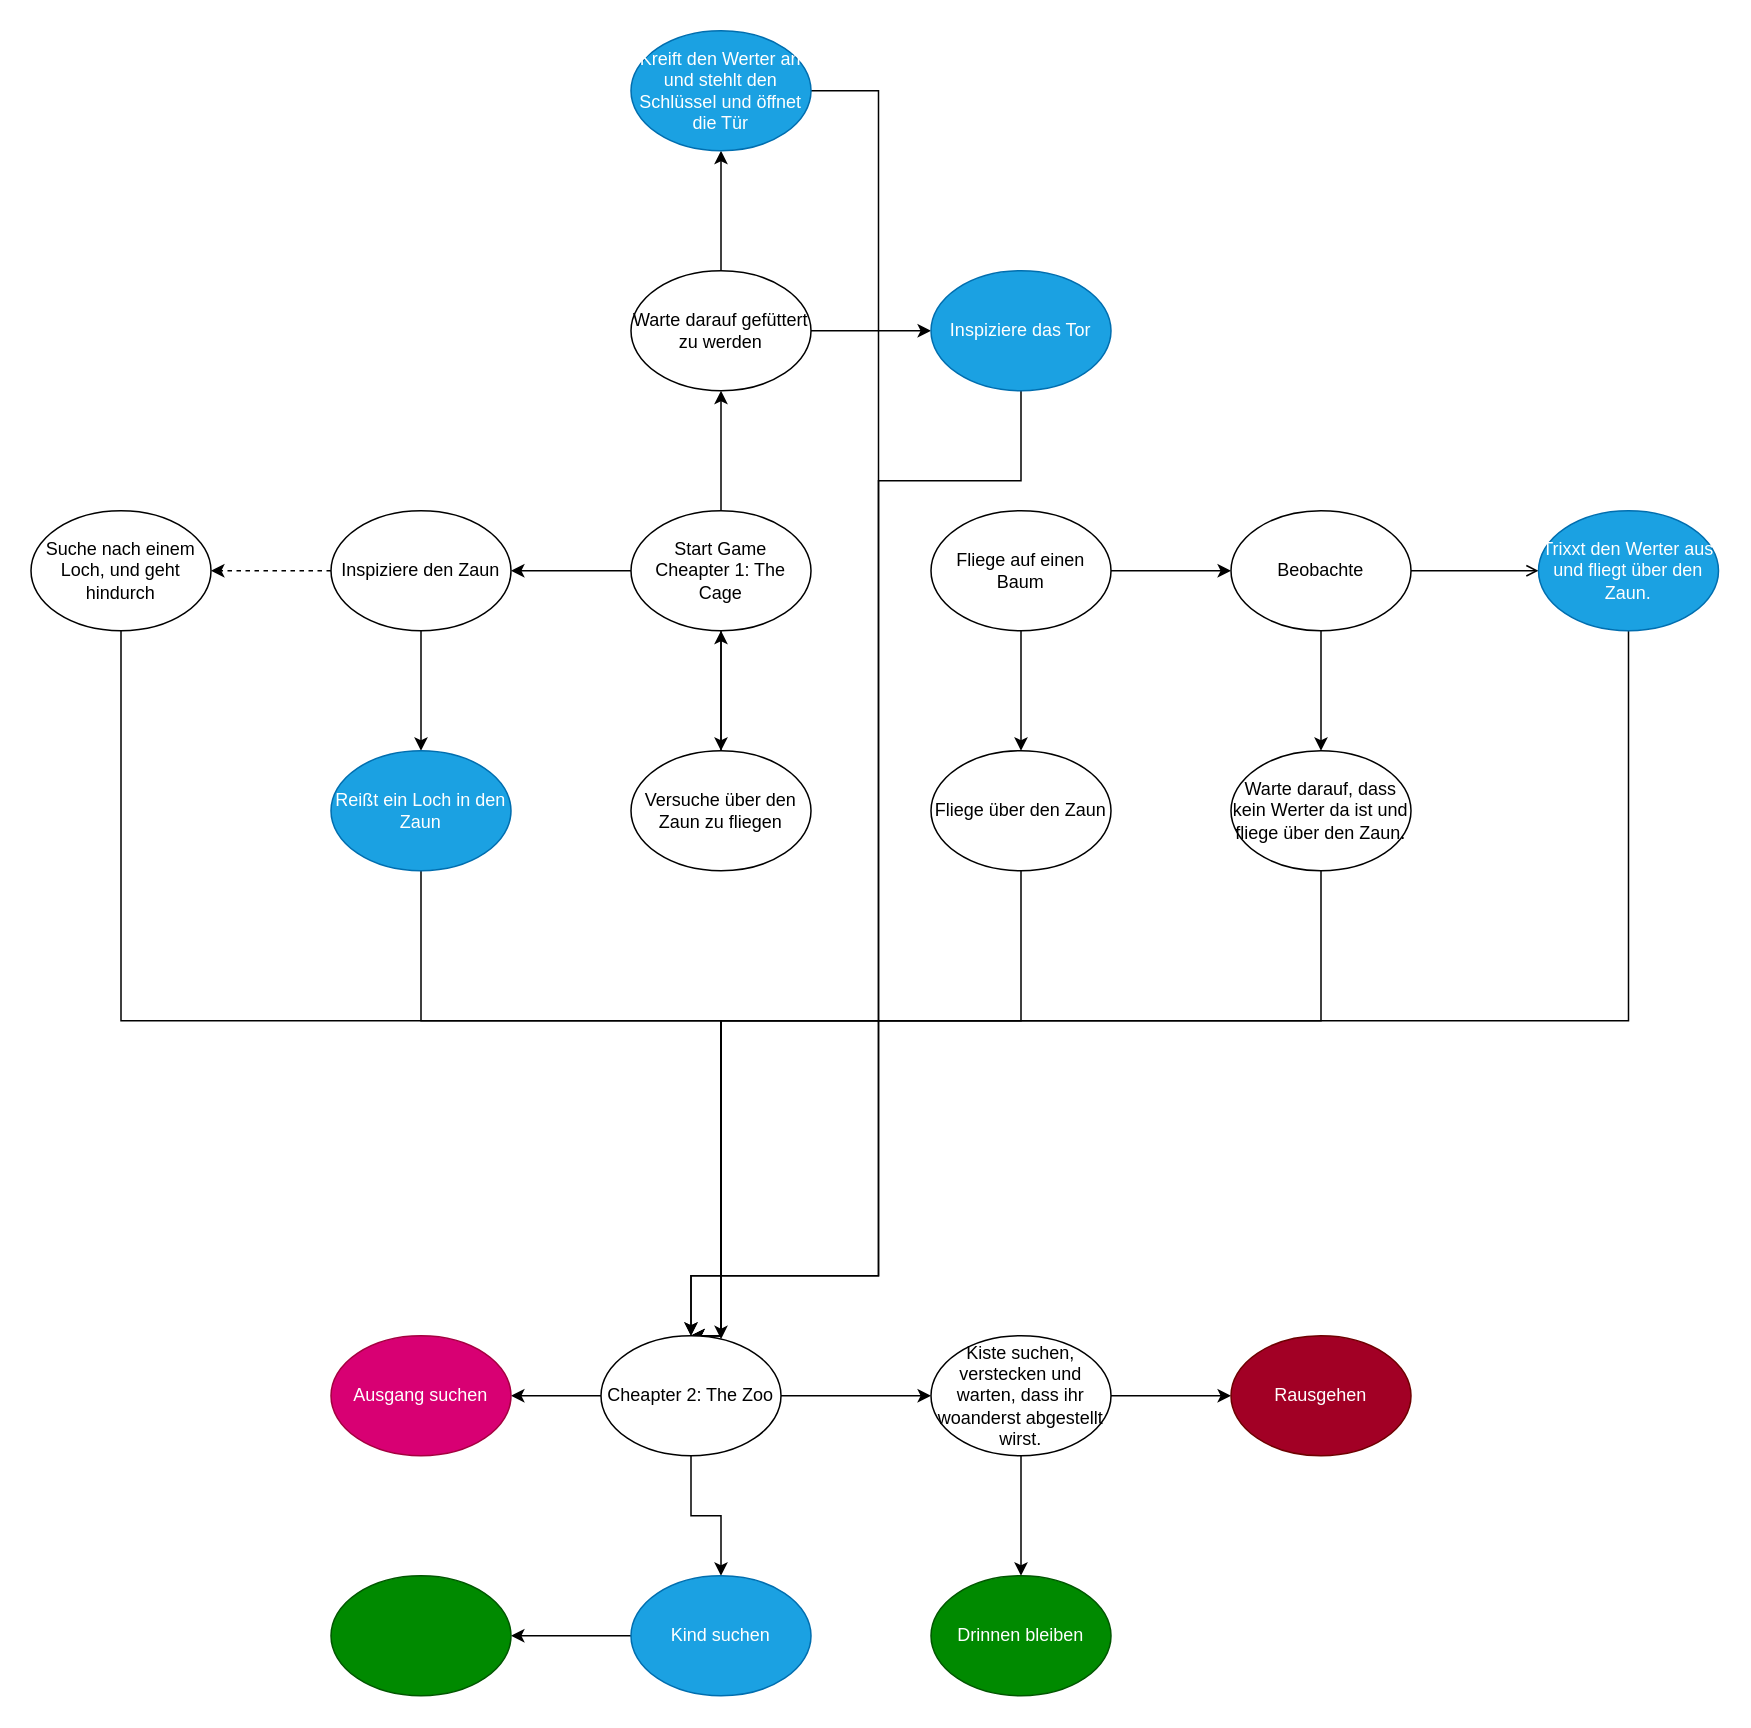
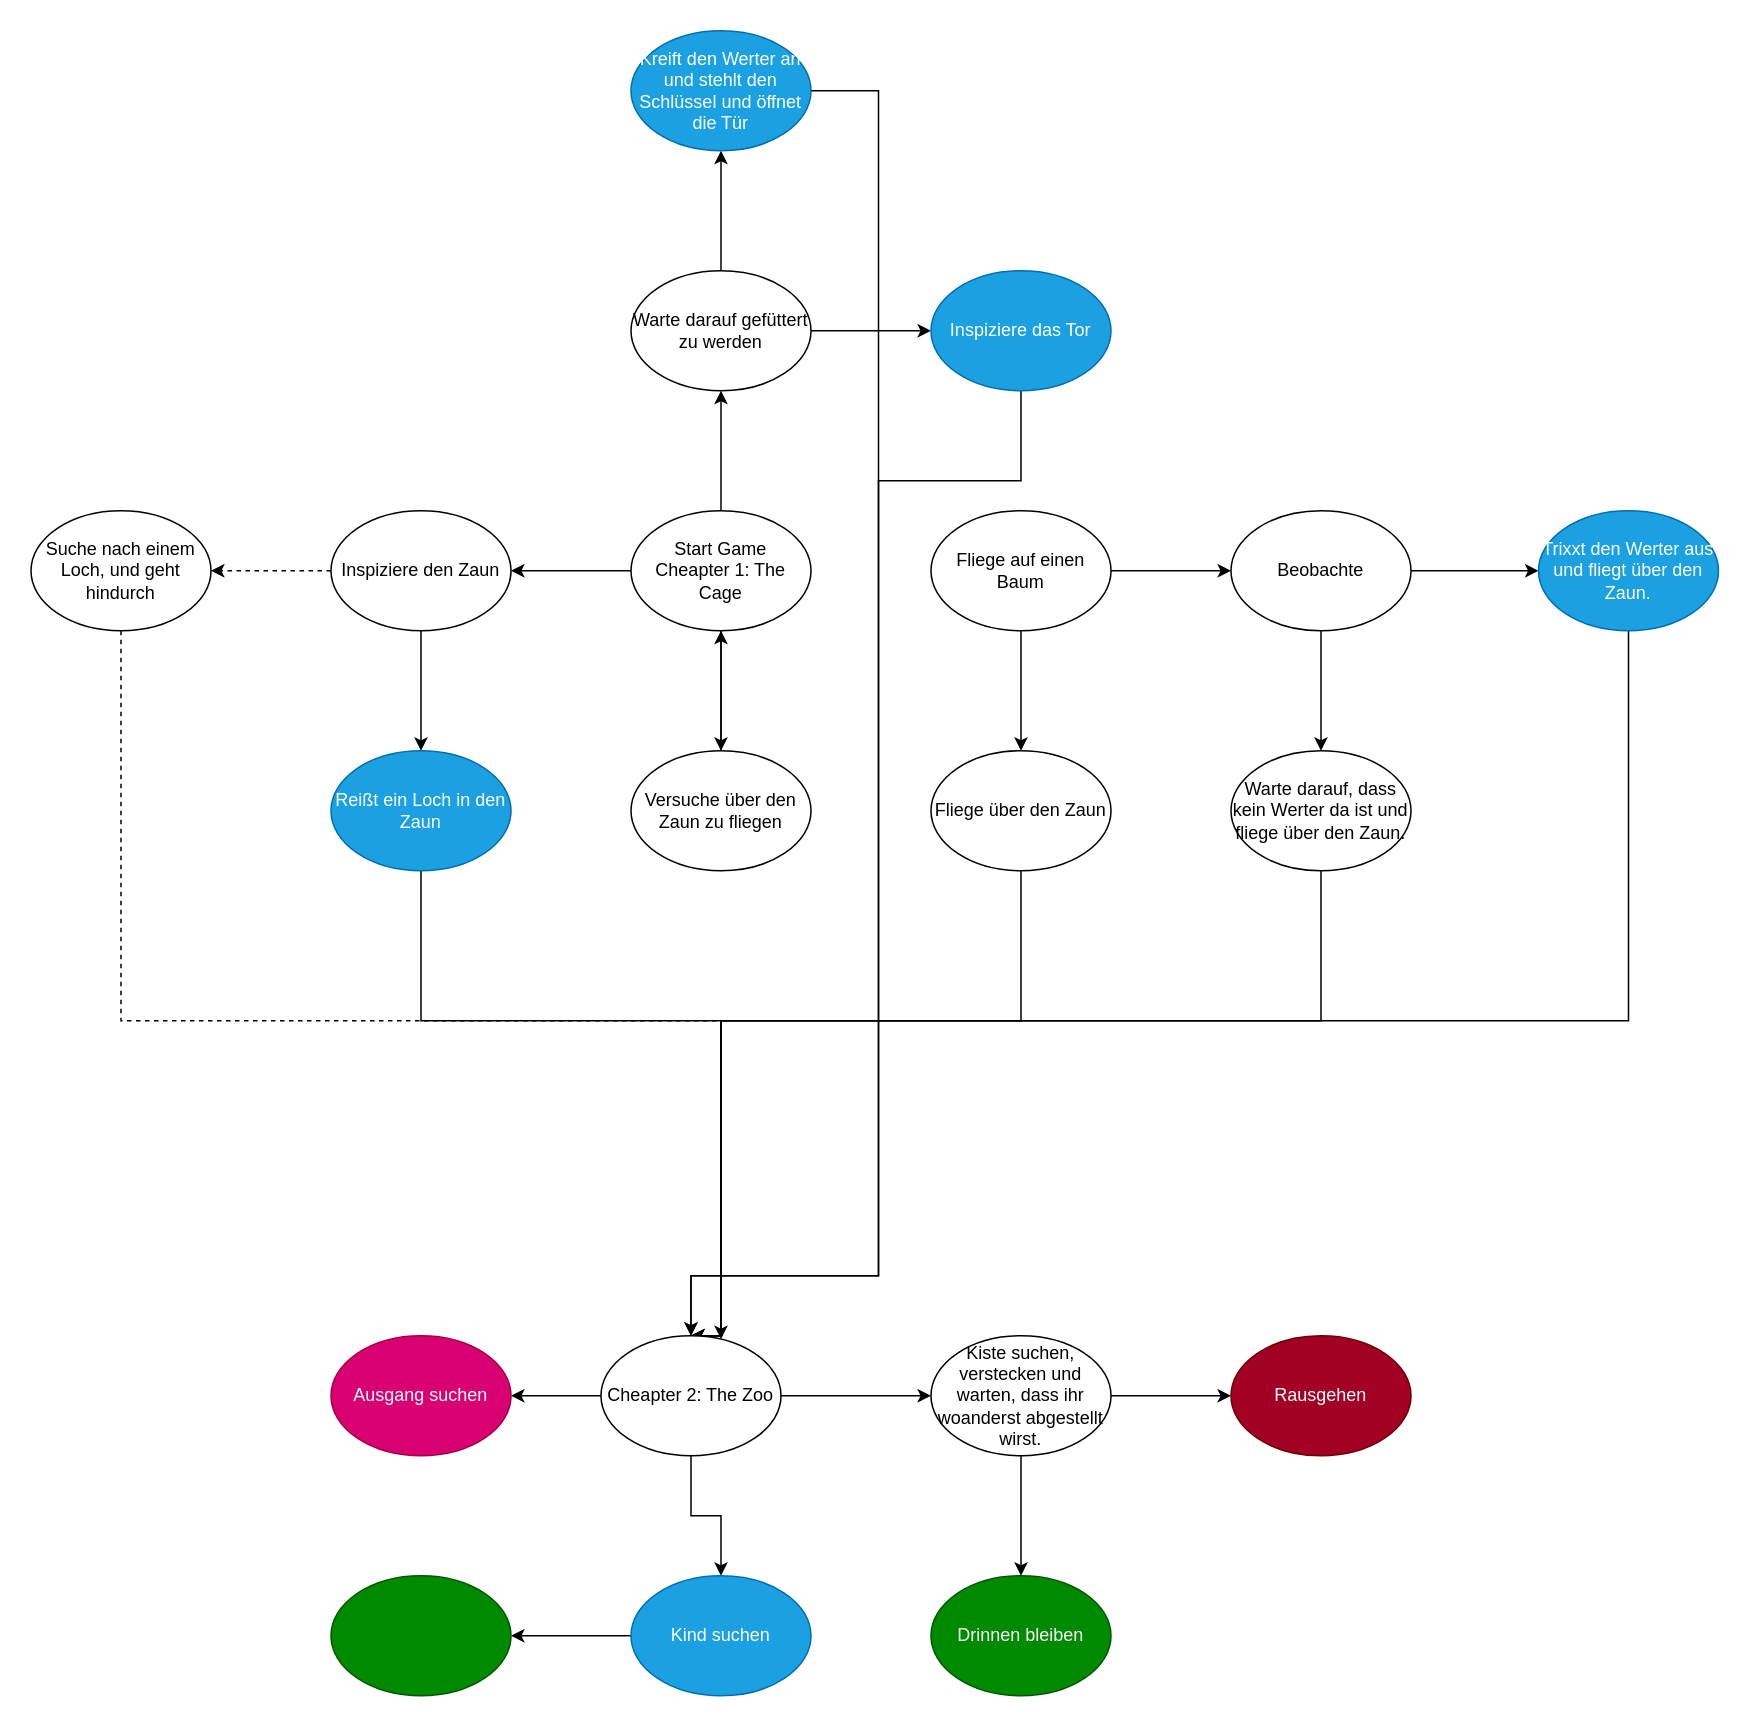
(1529, 571) -> (1527, 571)
(121, 974) -> (121, 974)
